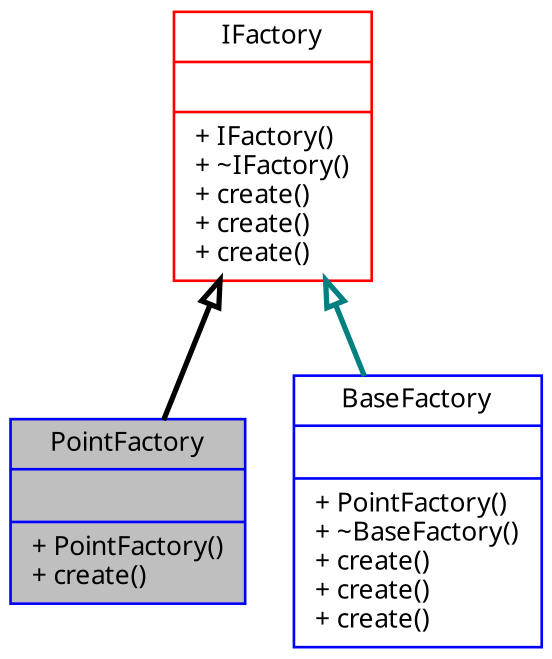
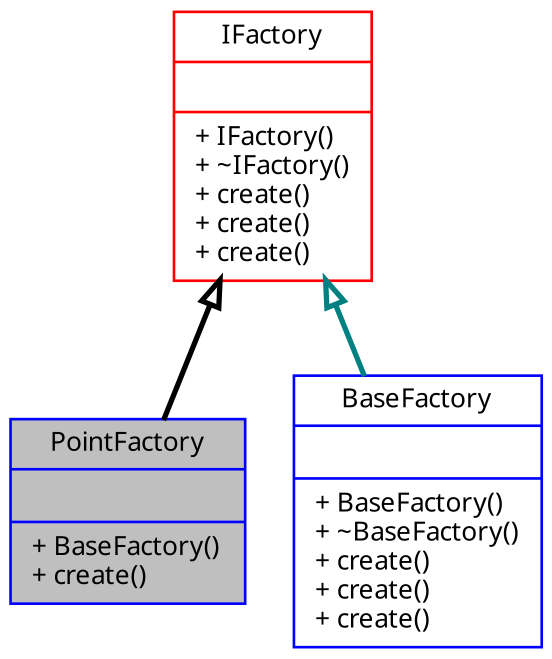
(411, 503) -> (410, 503)
(128, 547) -> (127, 547)
